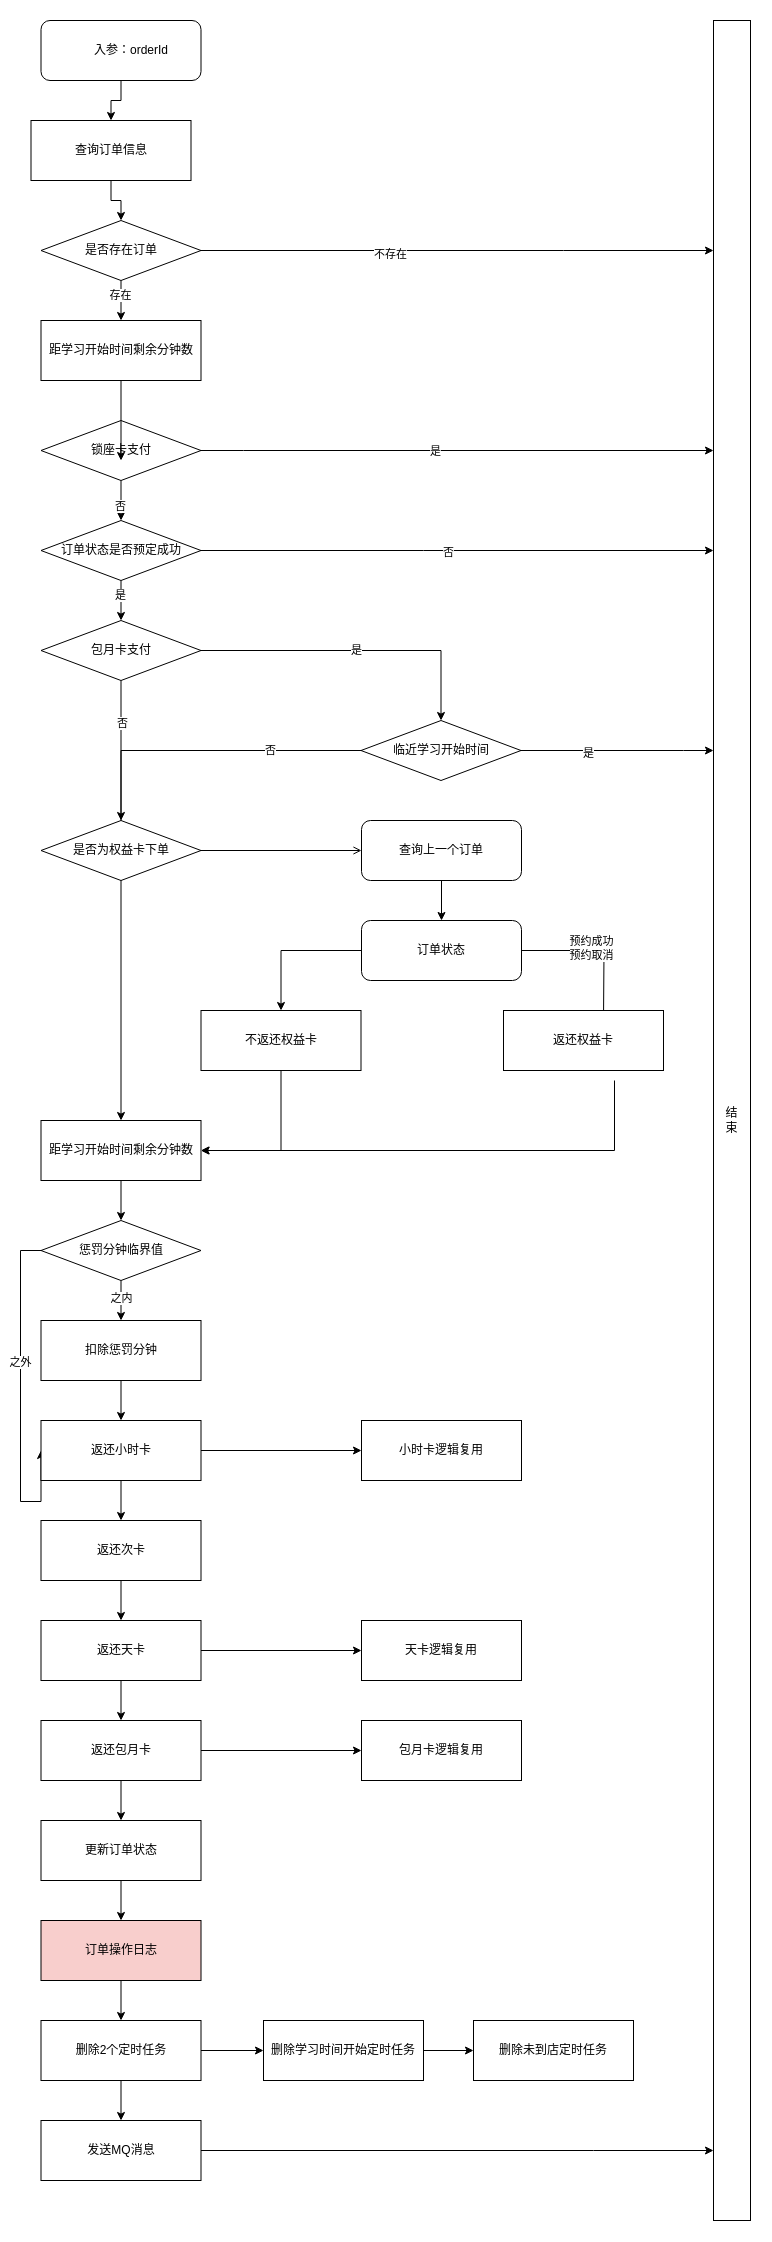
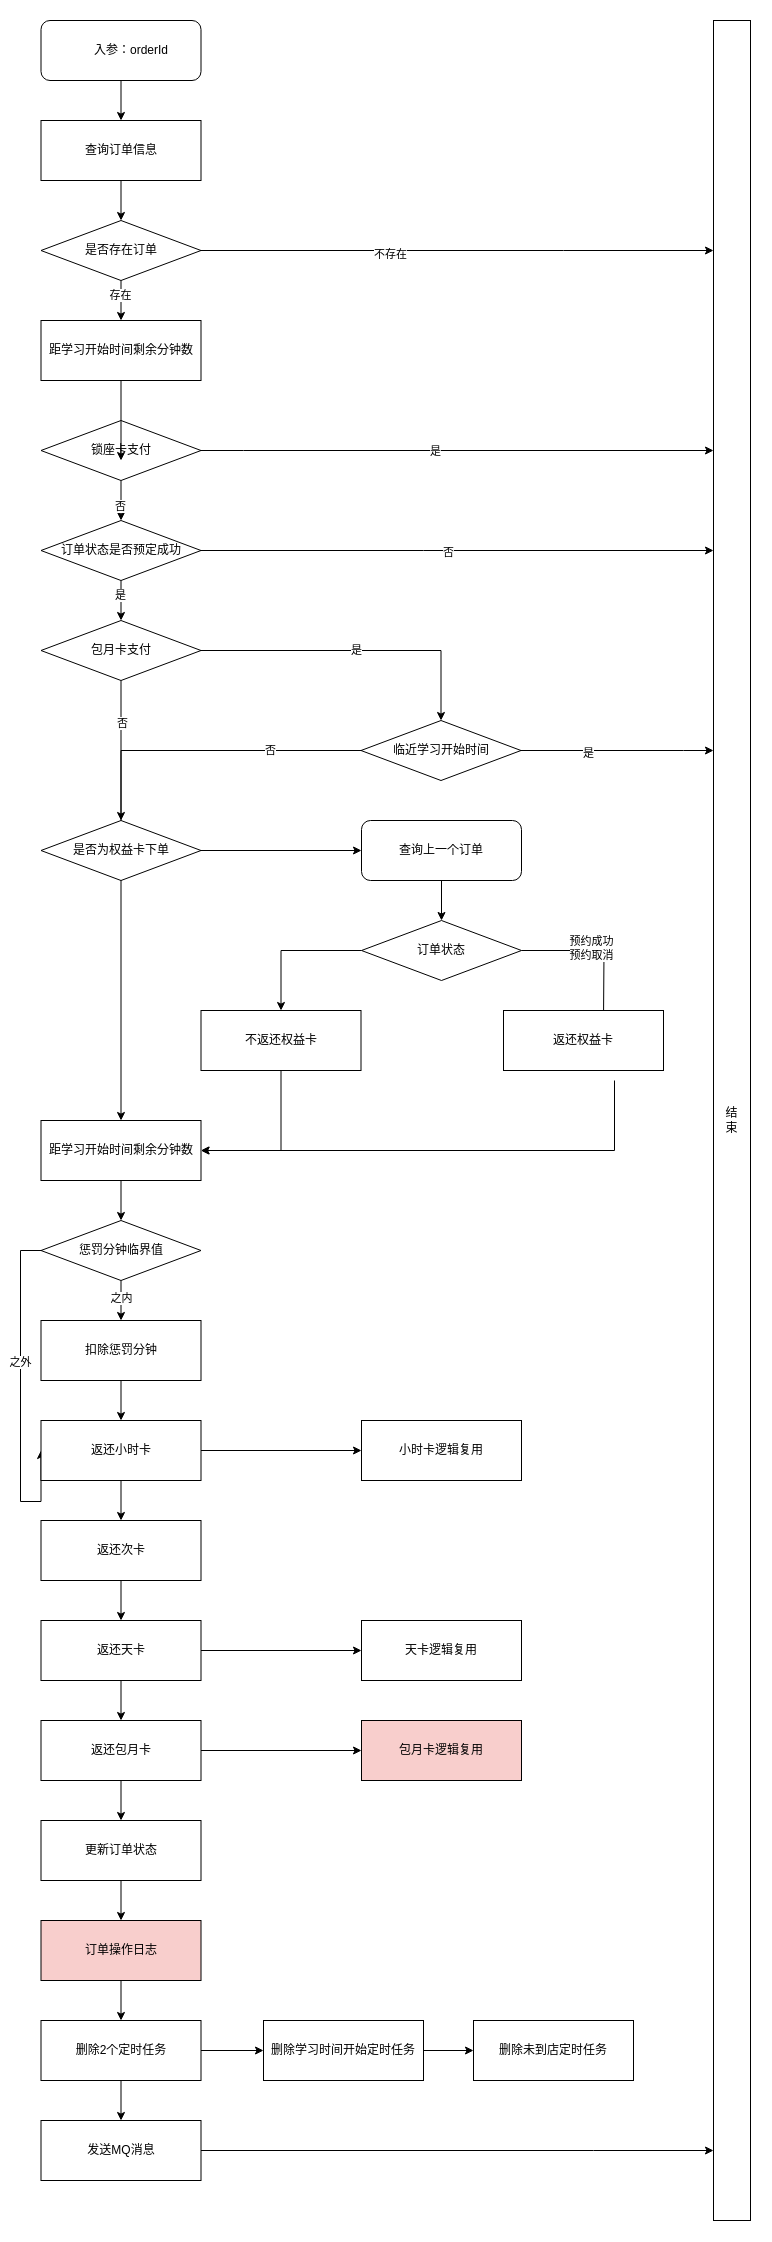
(111, 151) -> (121, 151)
(355, 851) -> (353, 851)
(442, 951) -> (442, 951)
(442, 1751) -> (442, 1751)
